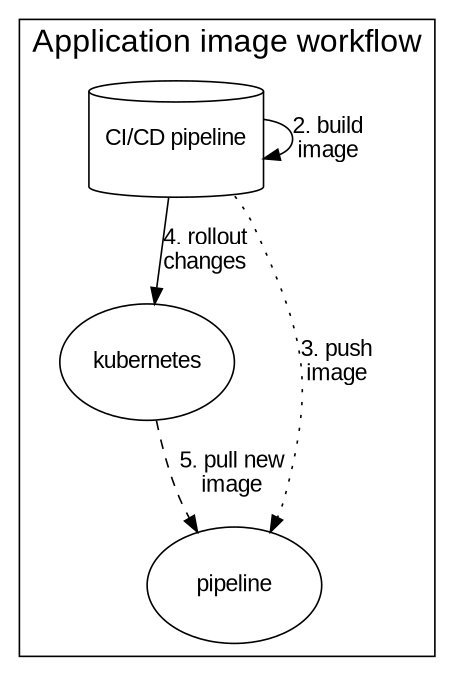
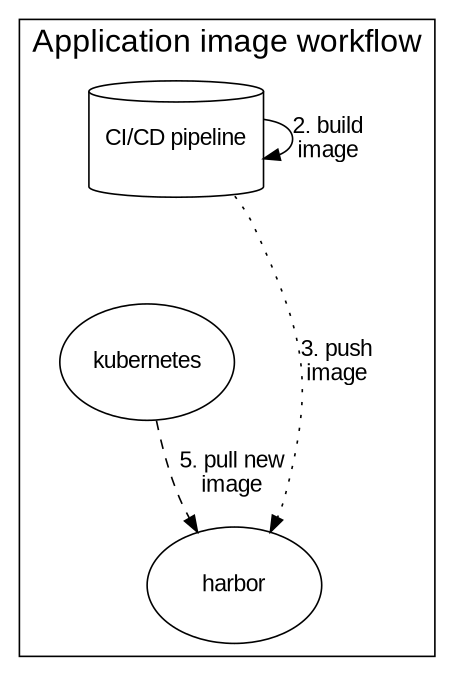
(163, 243) -> none
(234, 585) -> (234, 585)
